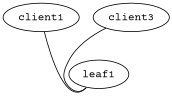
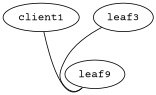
(131, 17) -> (123, 17)
(99, 74) -> (95, 74)
